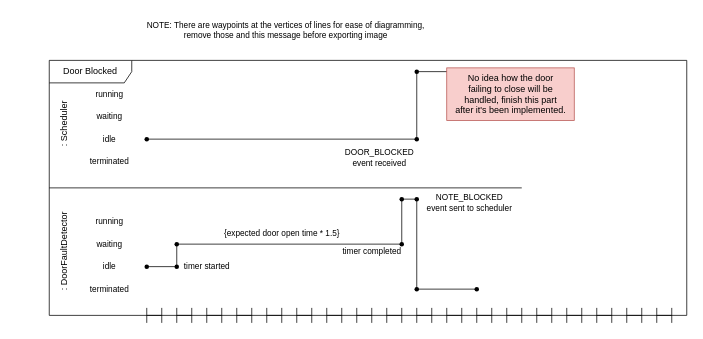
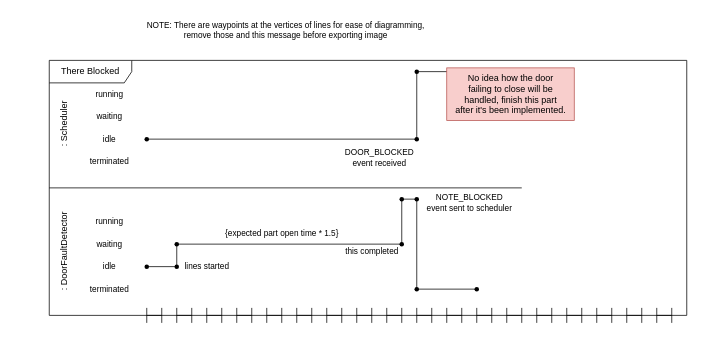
(90, 72) -> (90, 72)
(282, 233) -> (282, 233)
(372, 252) -> (372, 252)
(207, 267) -> (207, 267)
